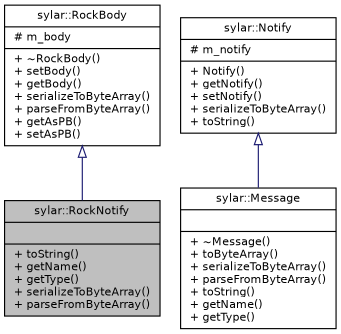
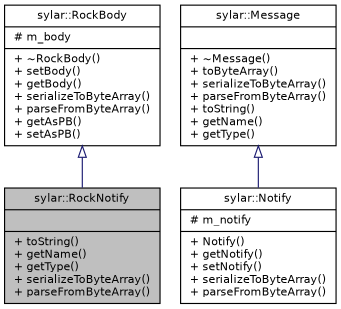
(223, 122) -> (258, 292)
(258, 166) -> (258, 173)
